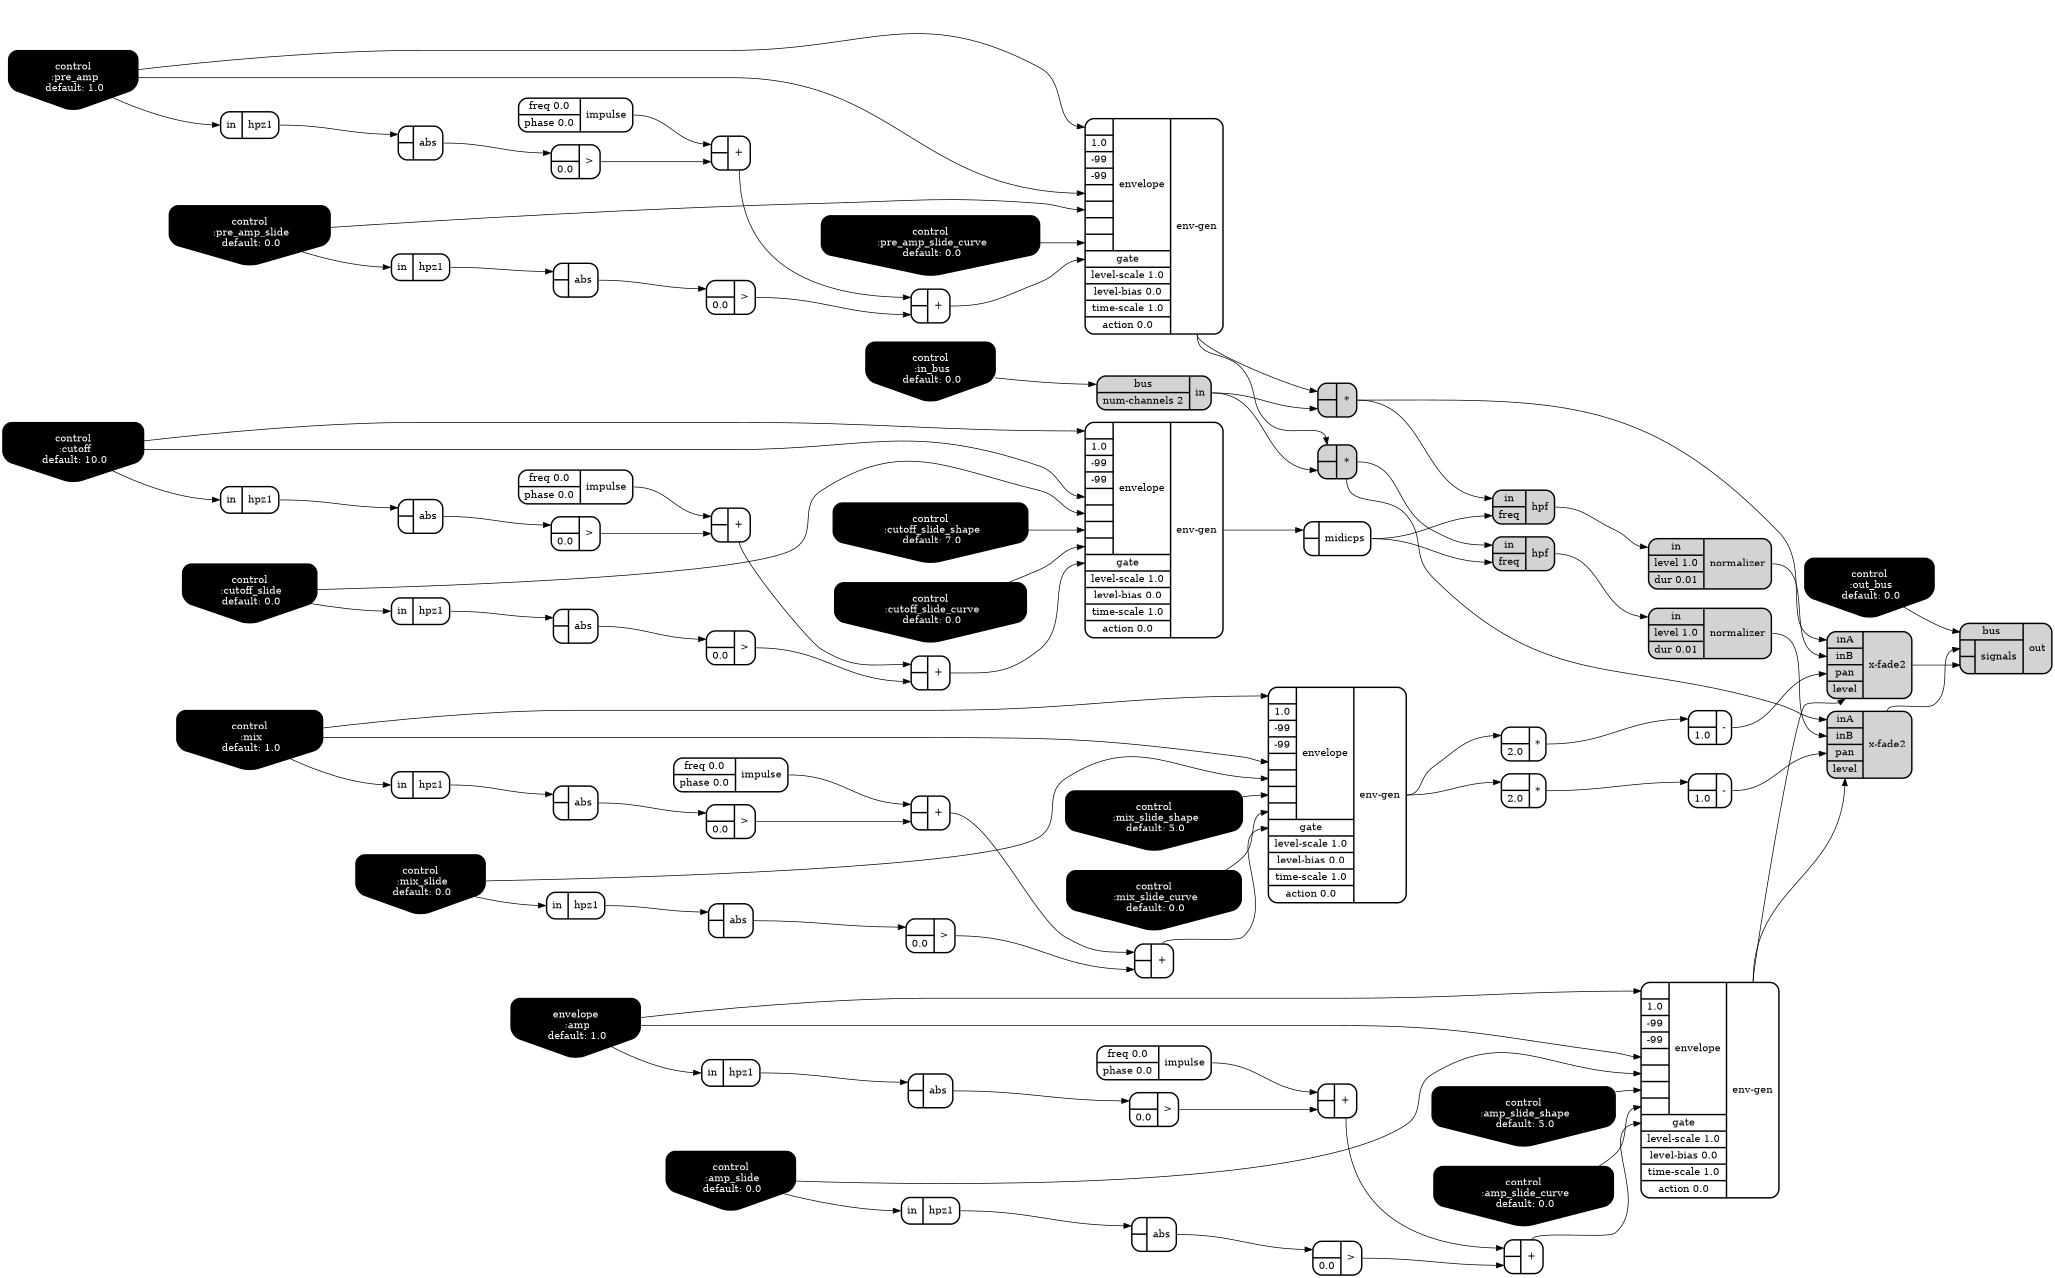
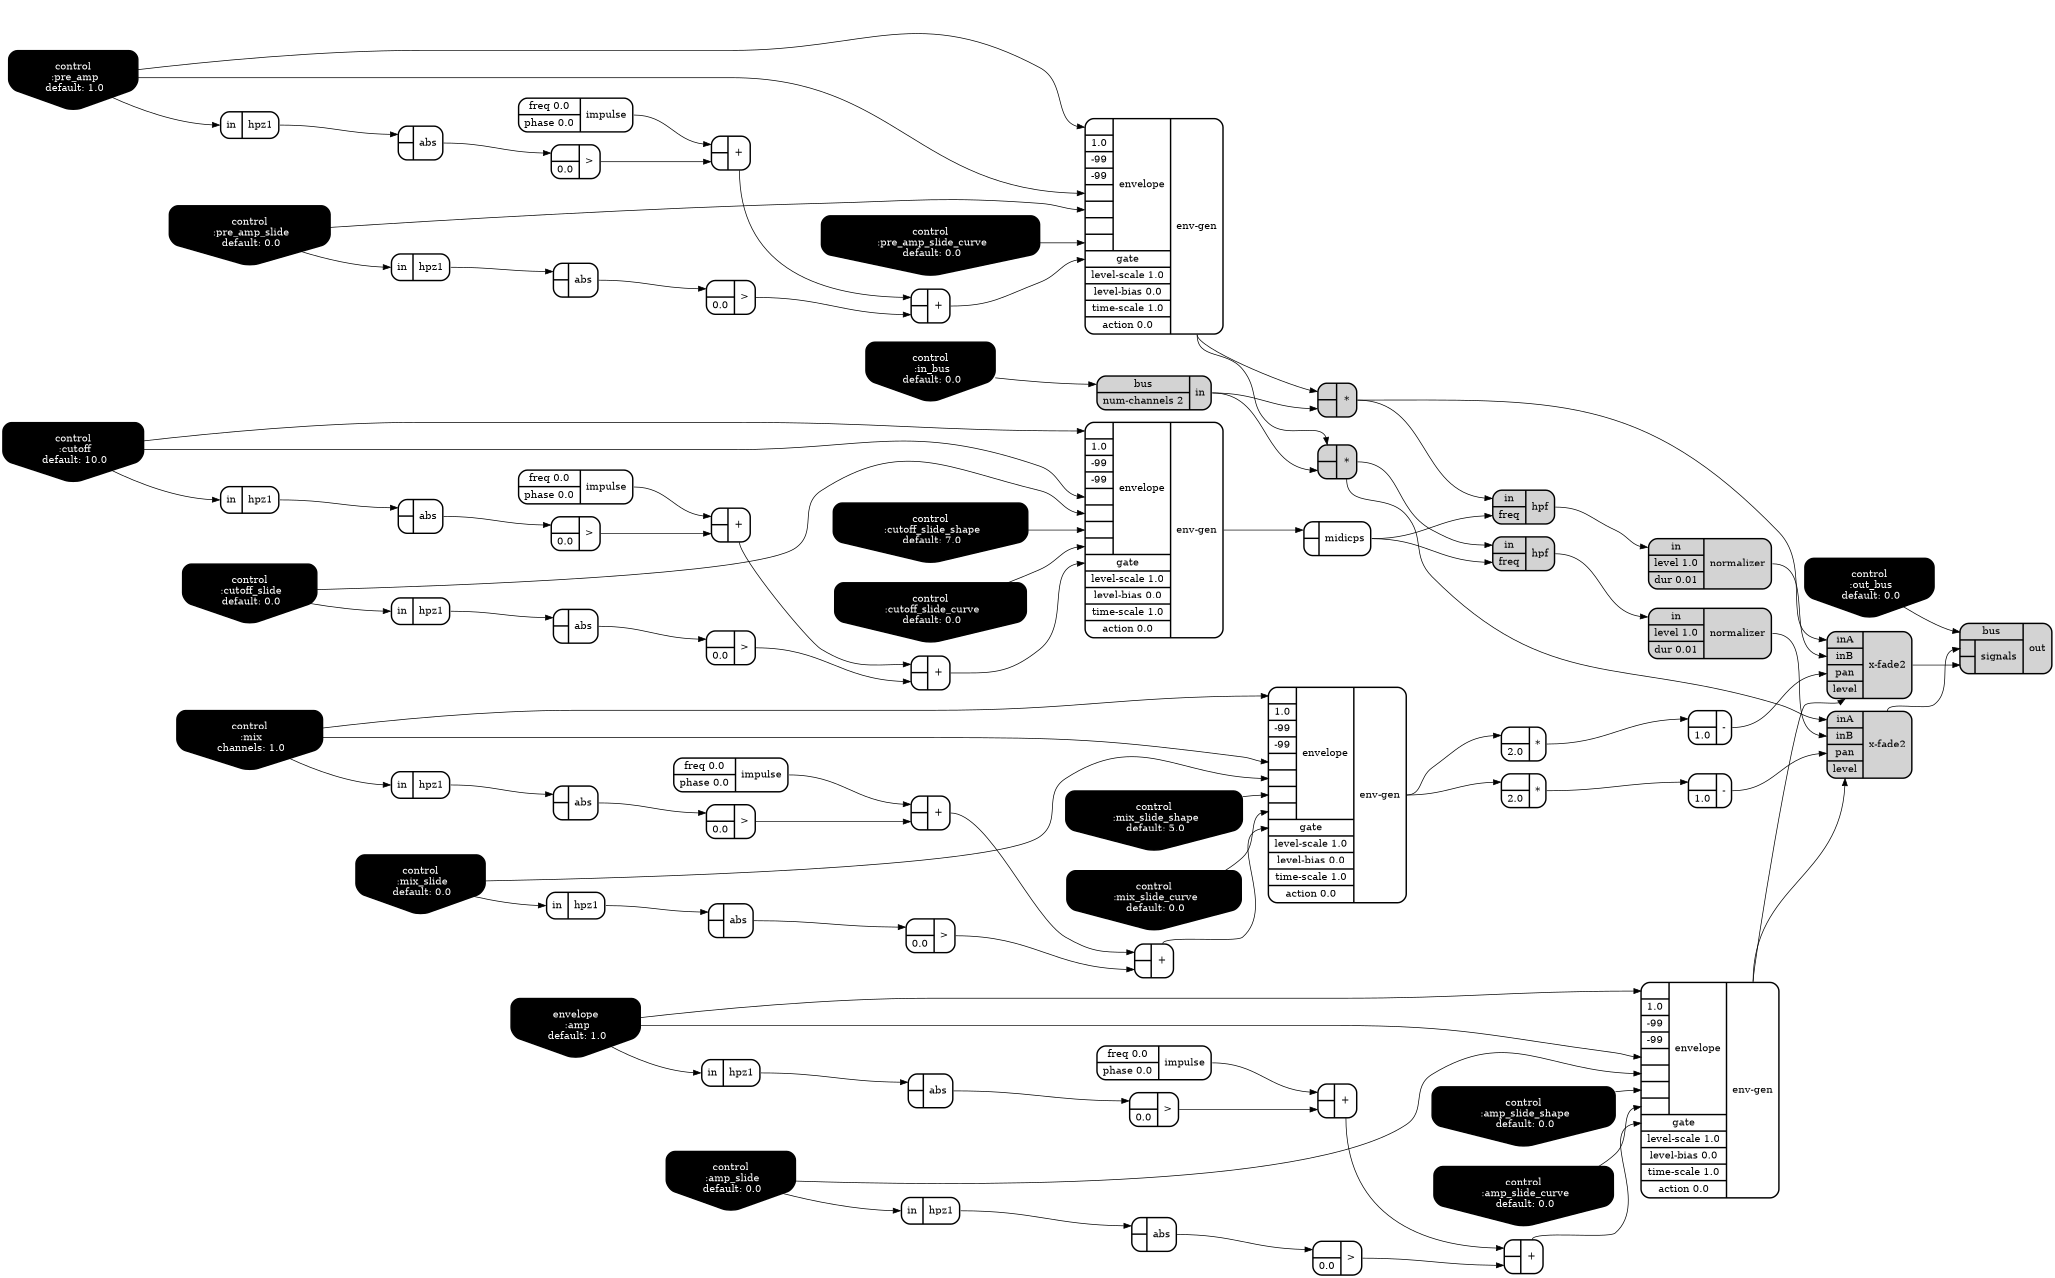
(250, 738) -> (250, 738)
(1524, 1114) -> (1524, 1114)
